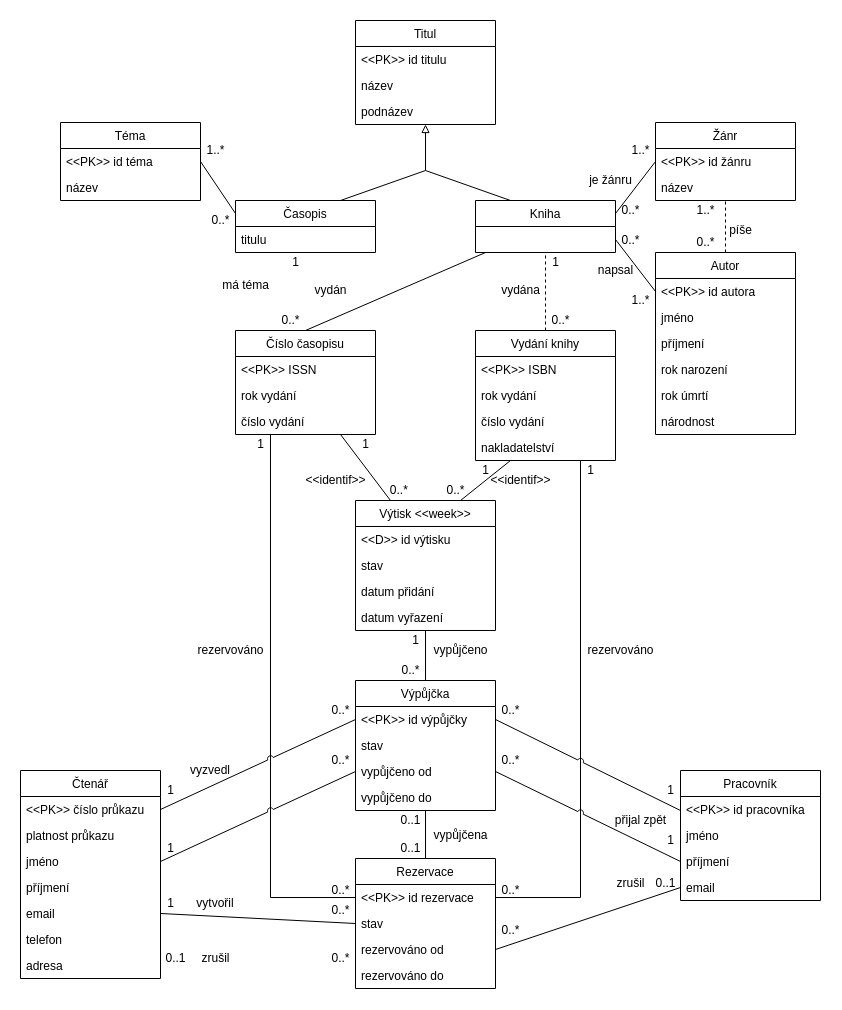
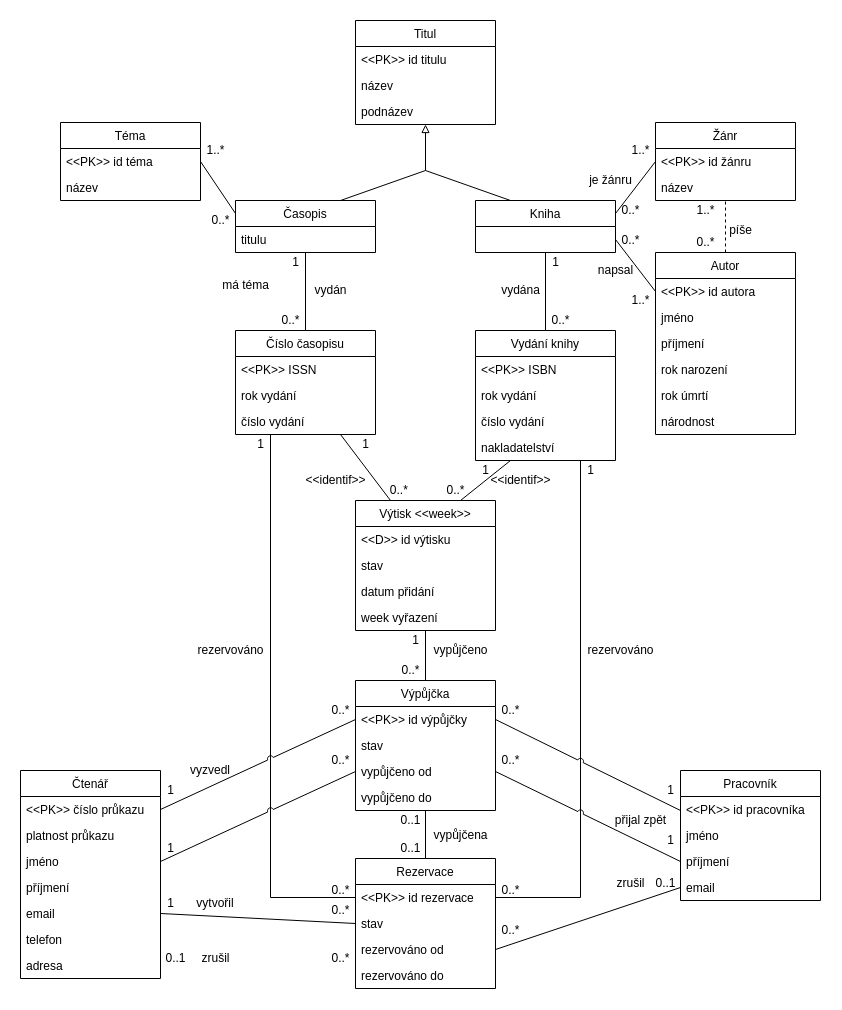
(397, 291) -> (306, 291)
(546, 291) -> (546, 291)
(406, 618) -> (403, 618)
